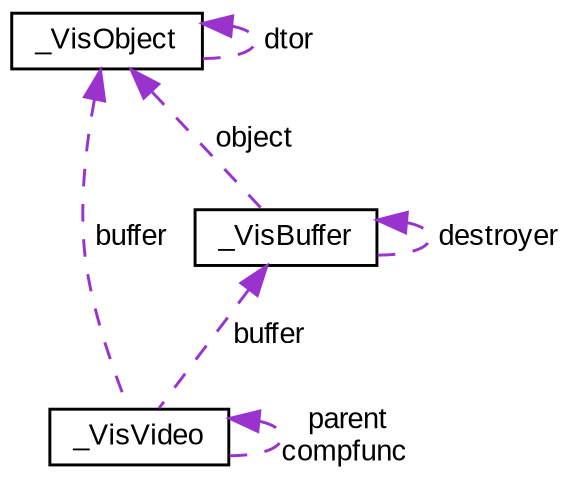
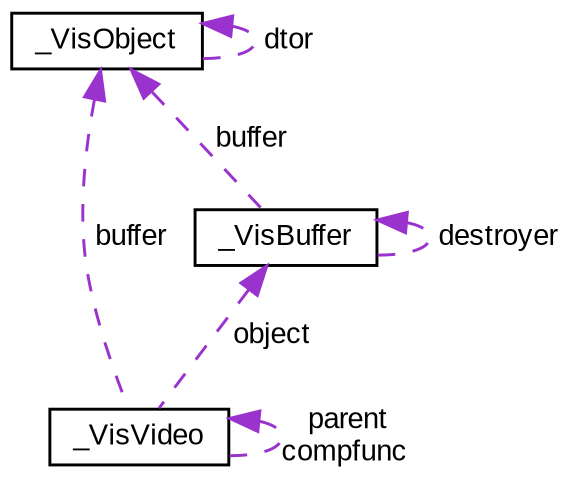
(251, 139) -> (248, 139)
(265, 336) -> (268, 336)
